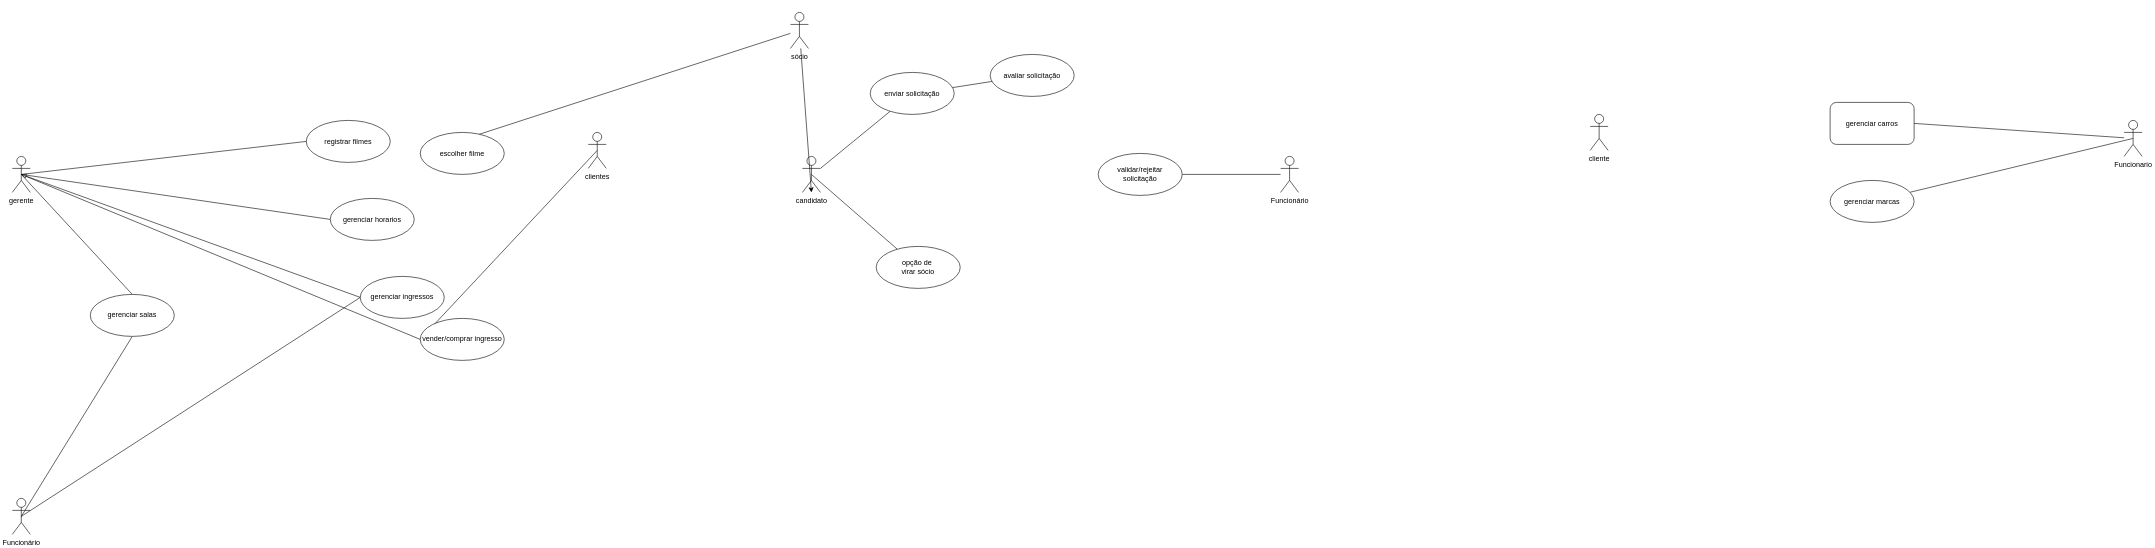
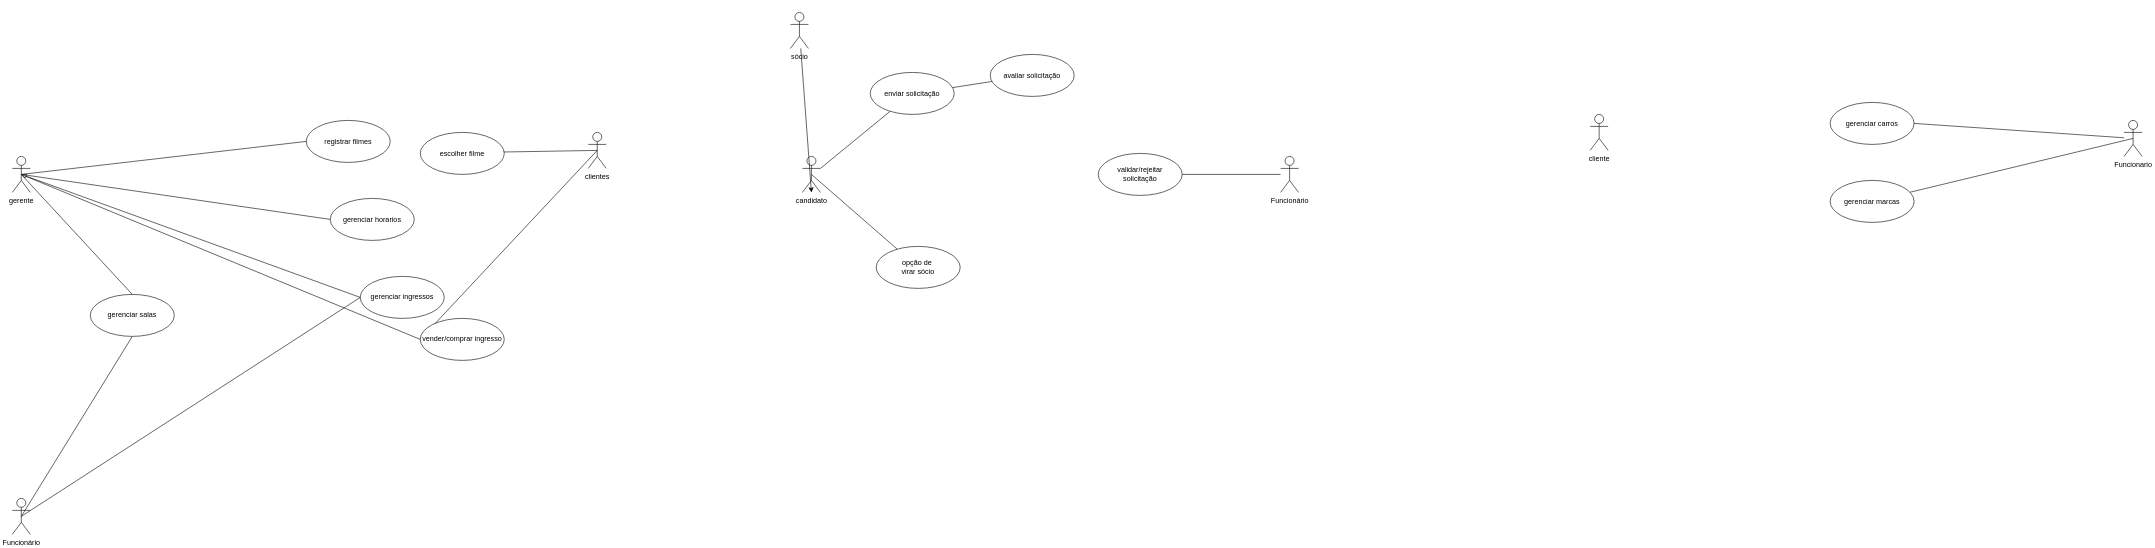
(634, 84) -> (548, 151)
(1872, 123) -> (1872, 123)
